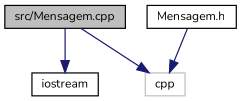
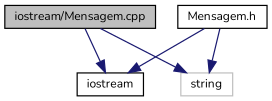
(65, 17) -> (80, 17)
none -> (172, 48)
(165, 84) -> (207, 84)
